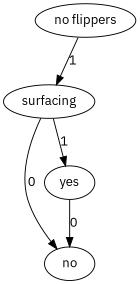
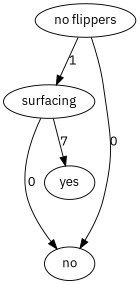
(65, 142) -> (65, 142)
(70, 219) -> (110, 140)
